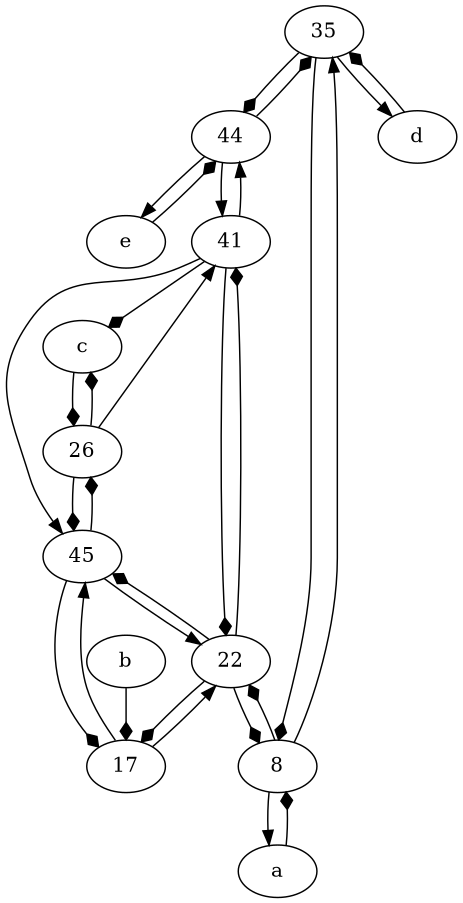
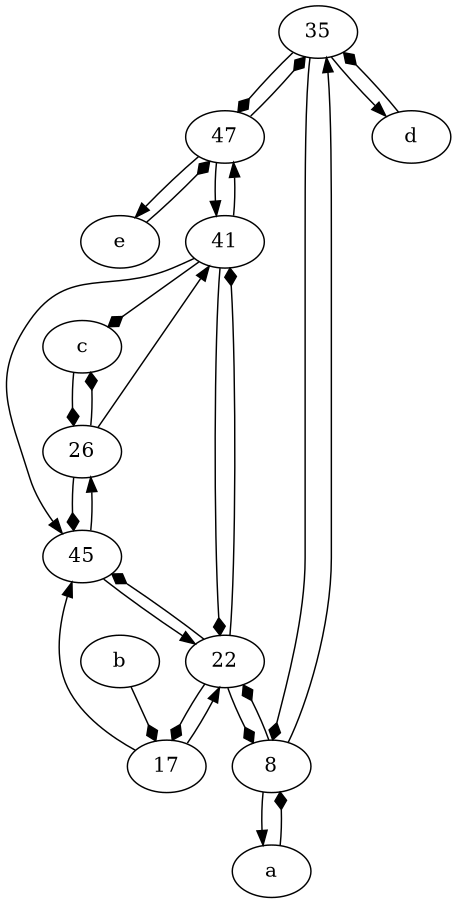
(231, 137) -> (225, 137)
(92, 513) -> (92, 511)
(55, 660) -> none
